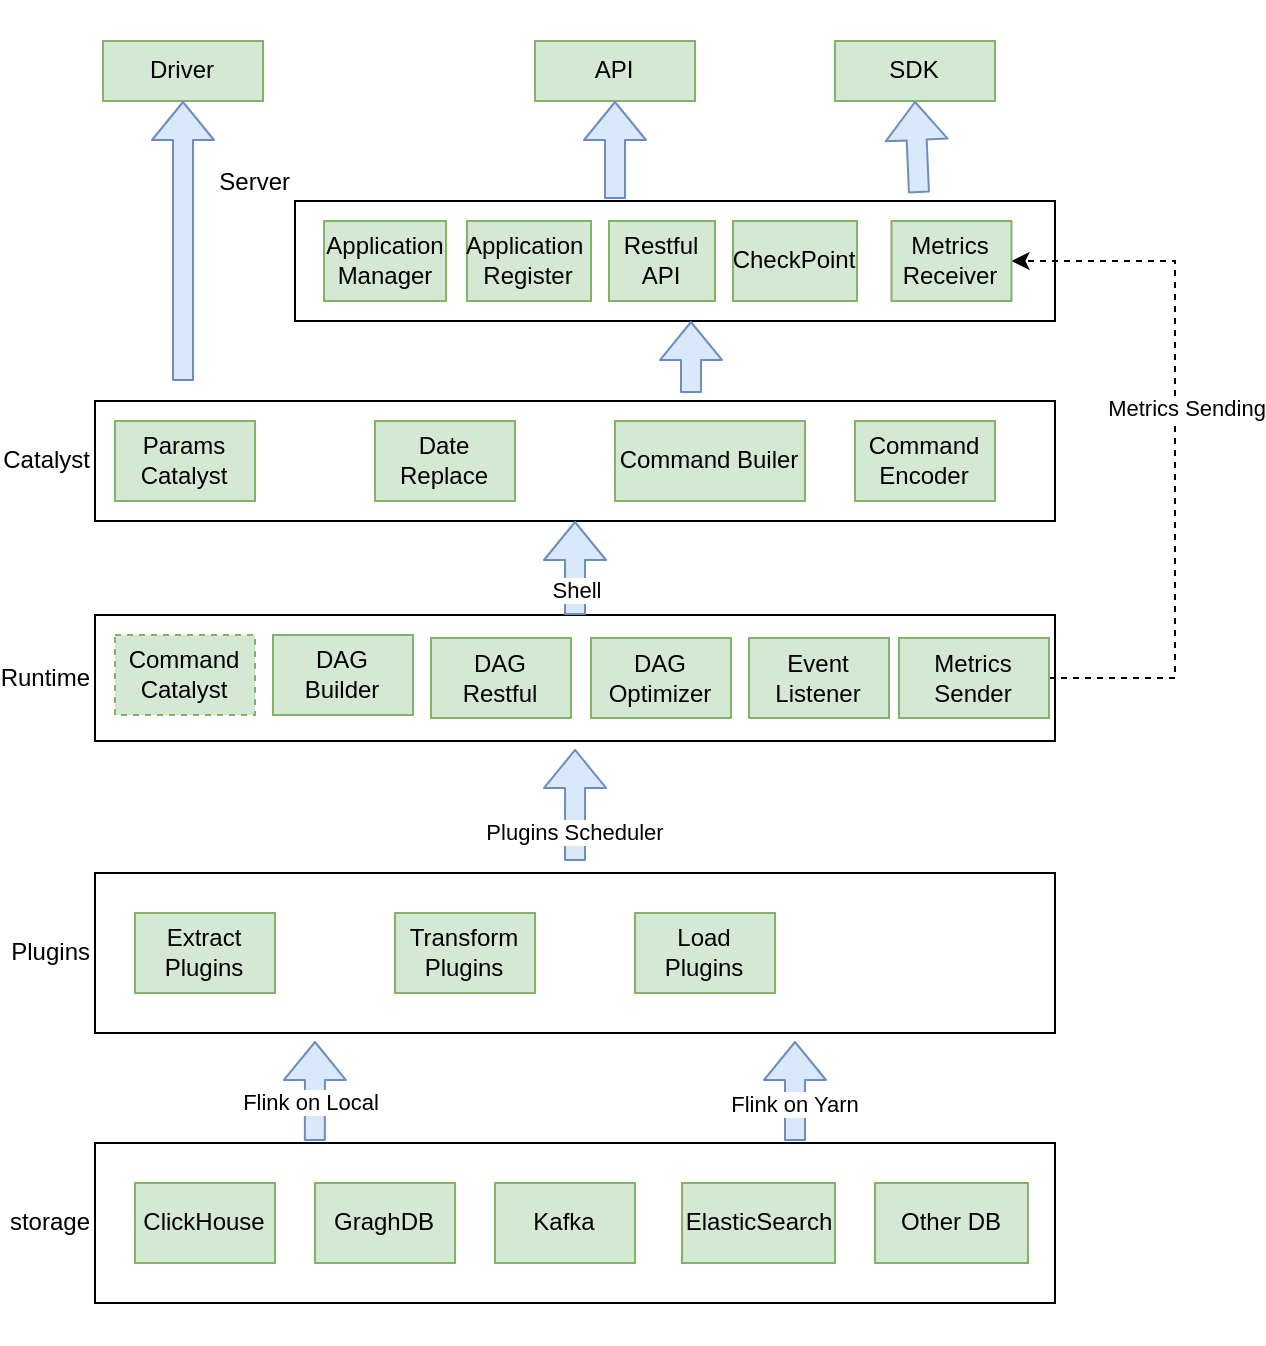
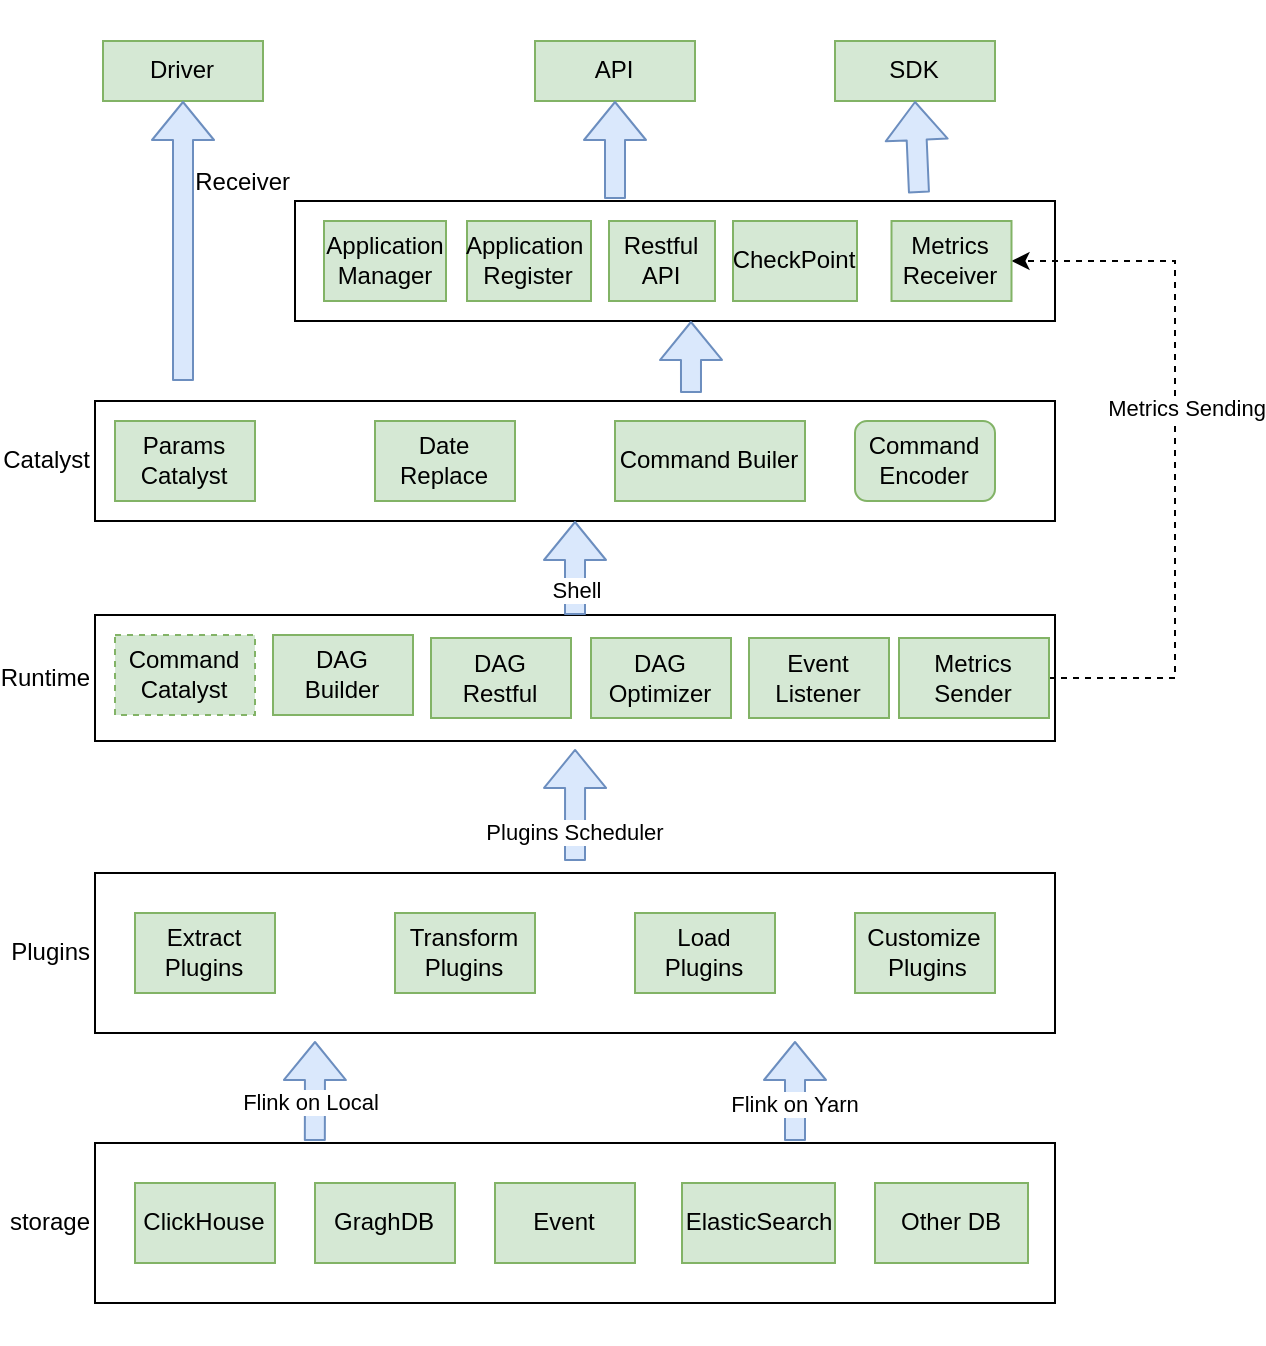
(251, 181) -> (240, 181)
(925, 461) -> (925, 461)
none -> (925, 953)
(565, 1223) -> (565, 1223)
